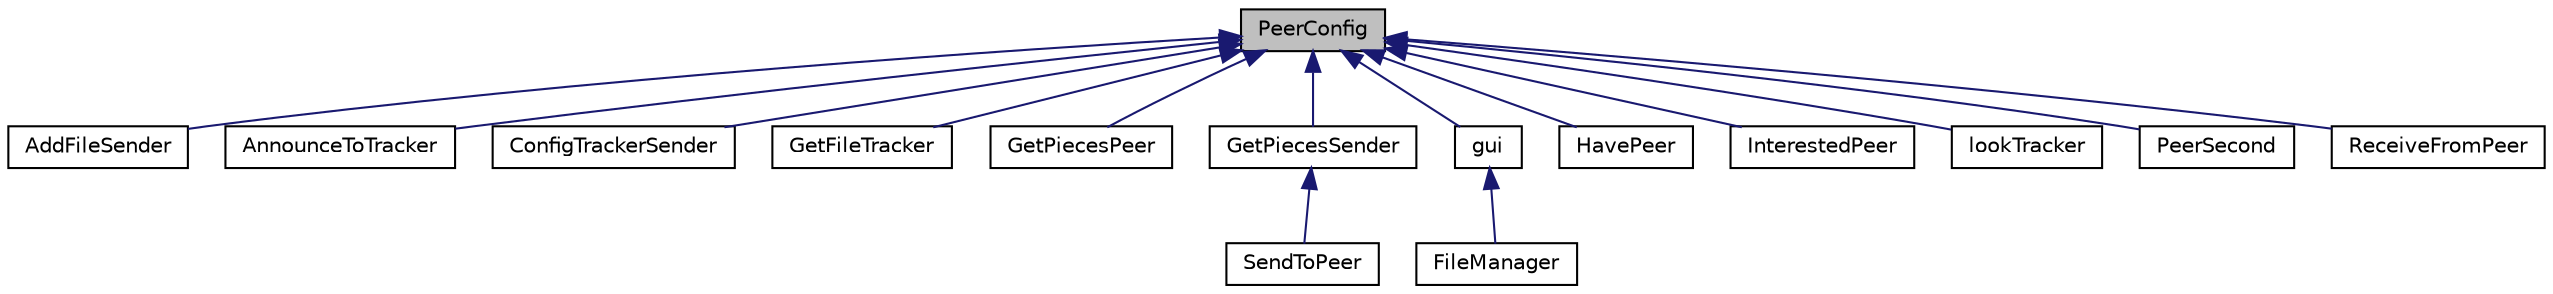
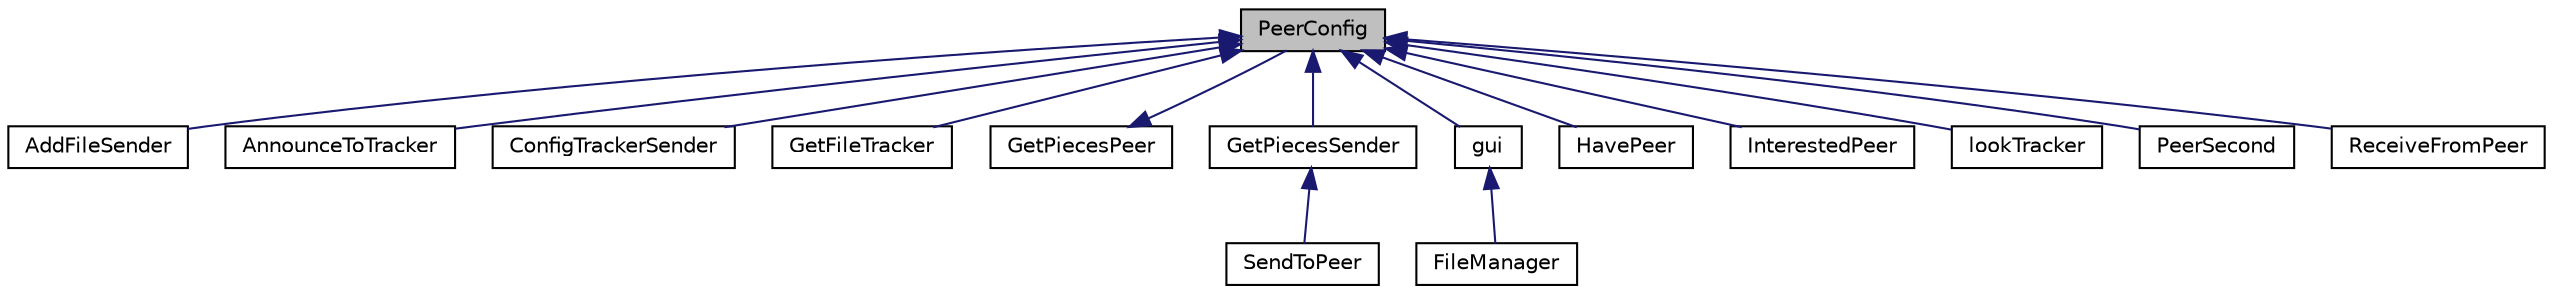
(1176, 92) -> (1218, 85)
